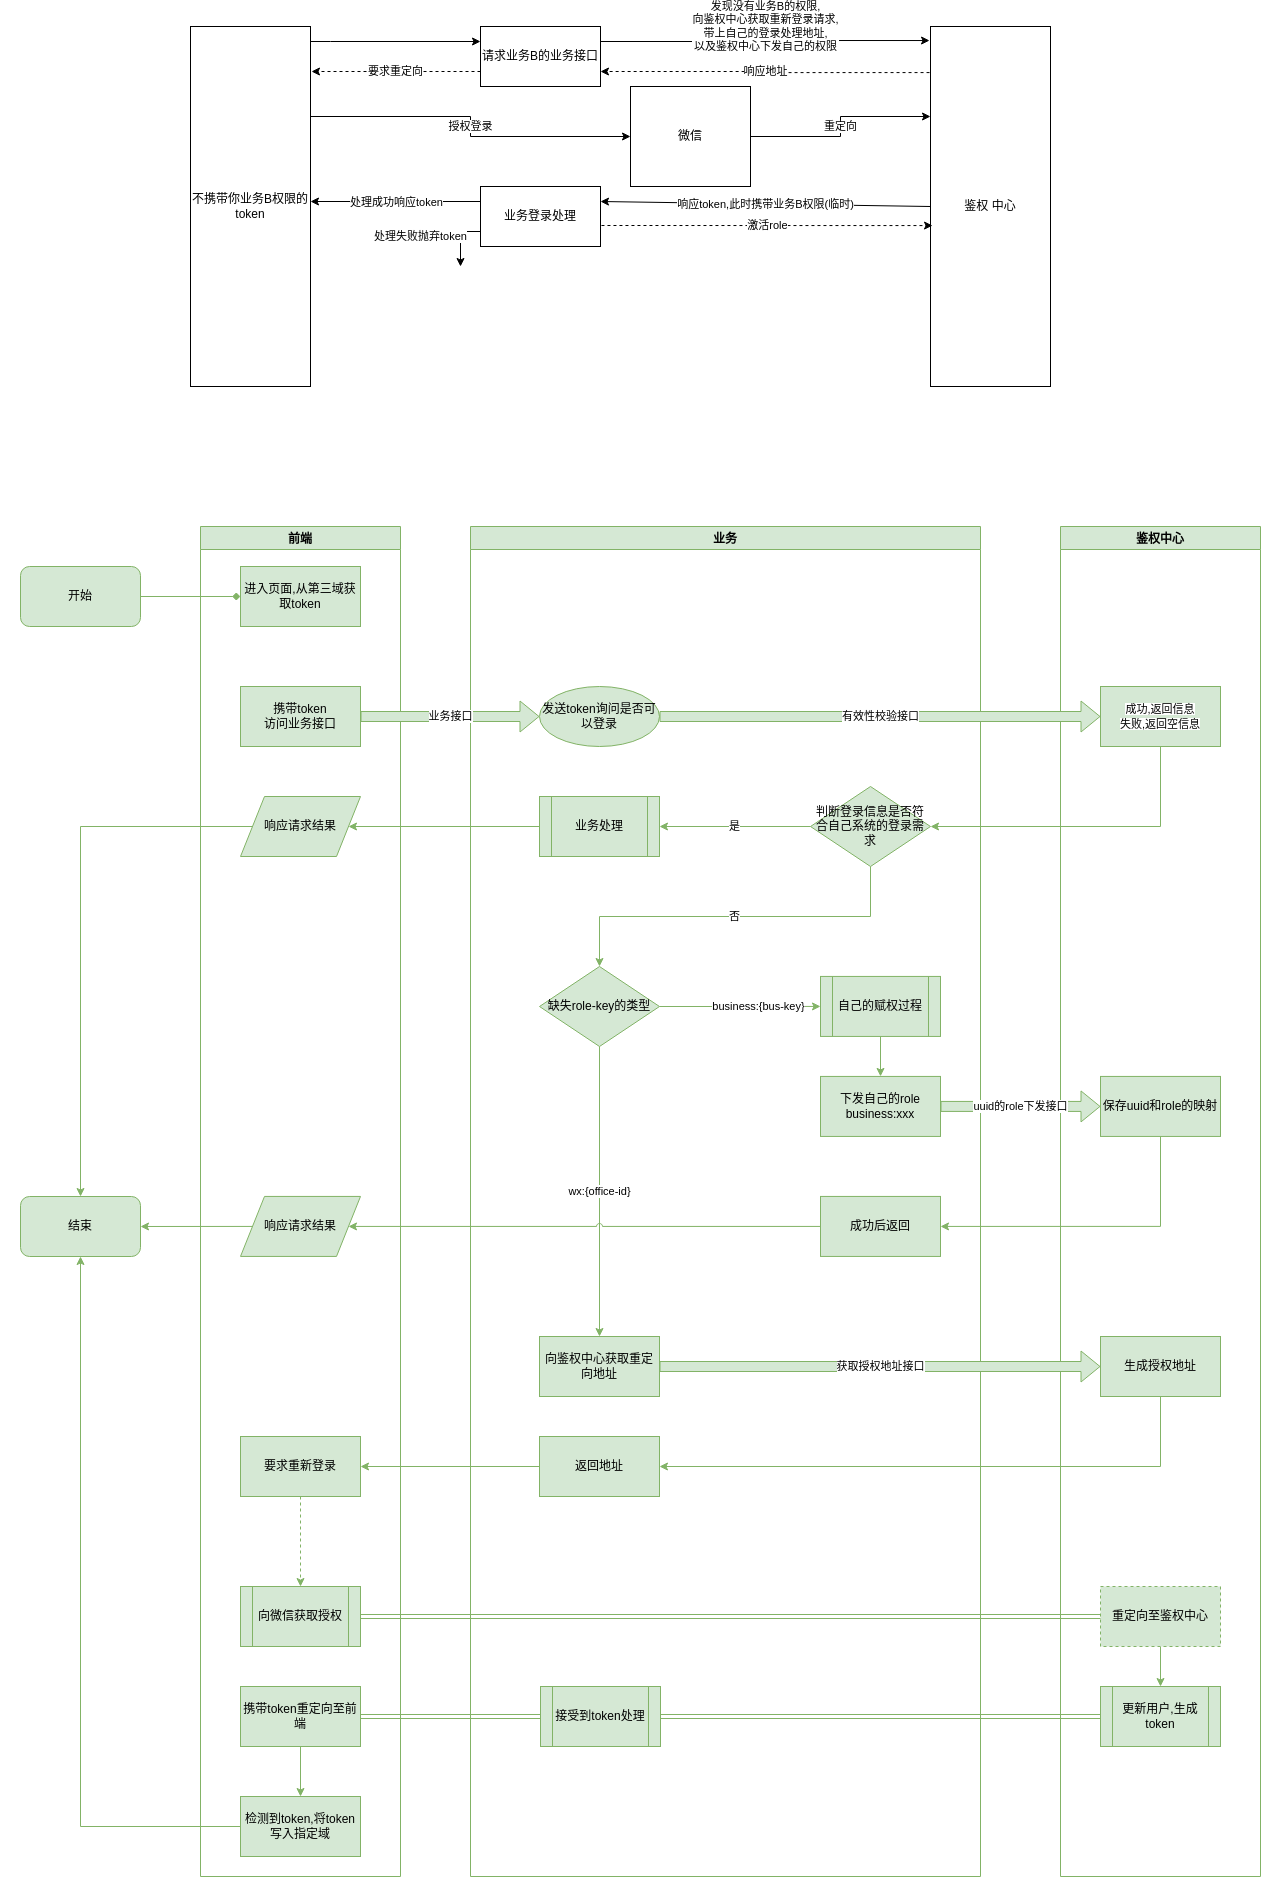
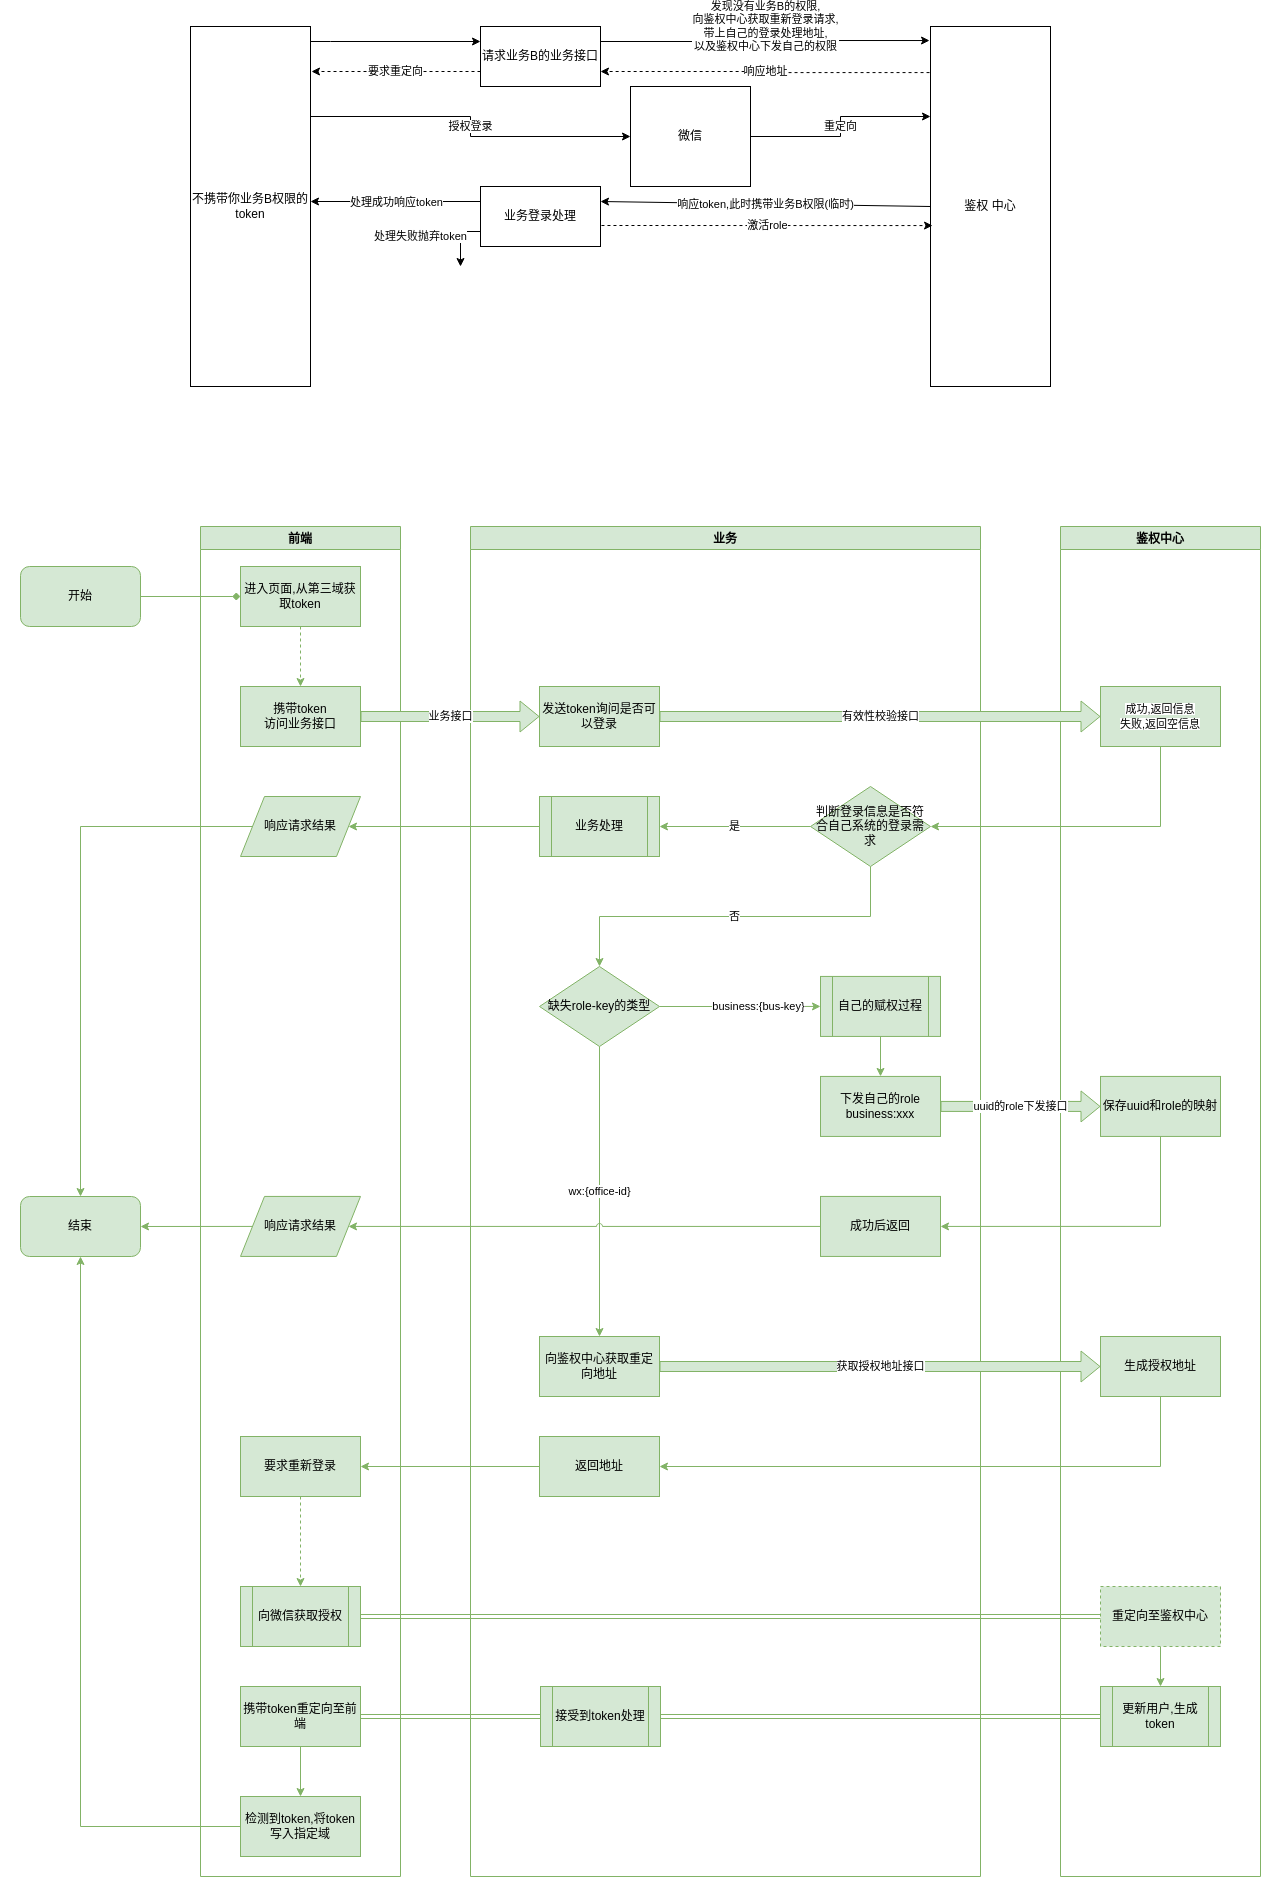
none -> (301, 653)
(600, 717) -> (600, 717)
